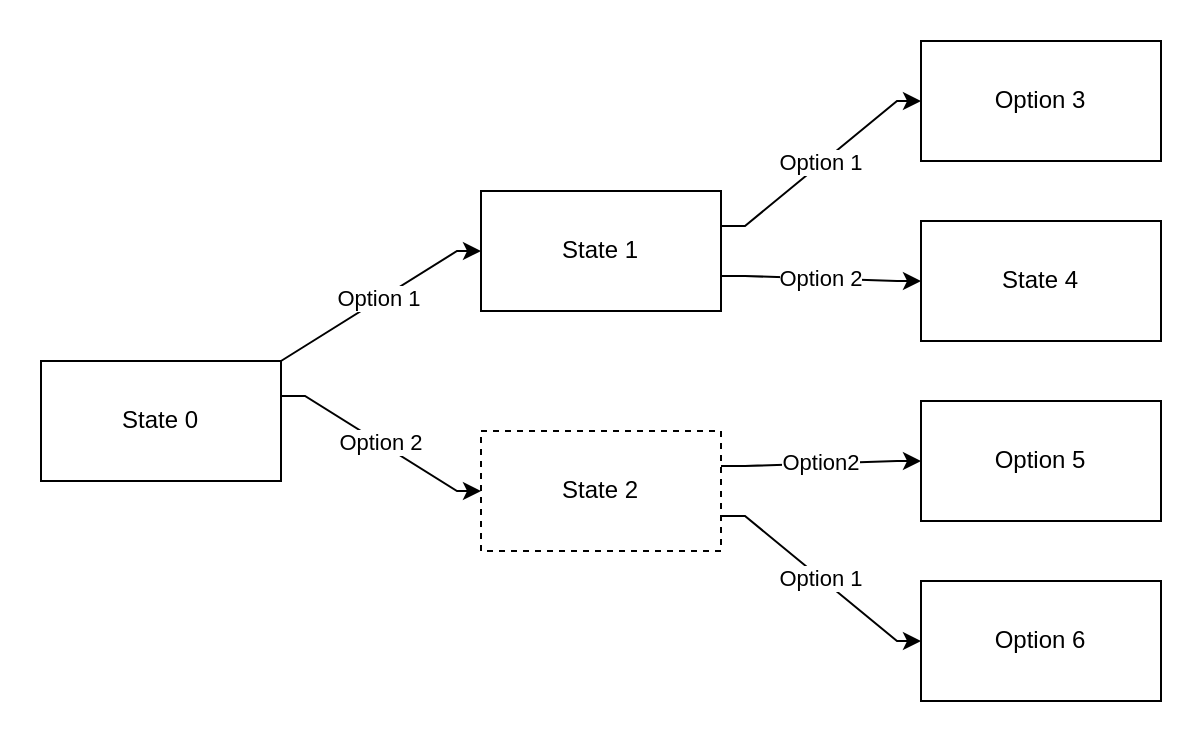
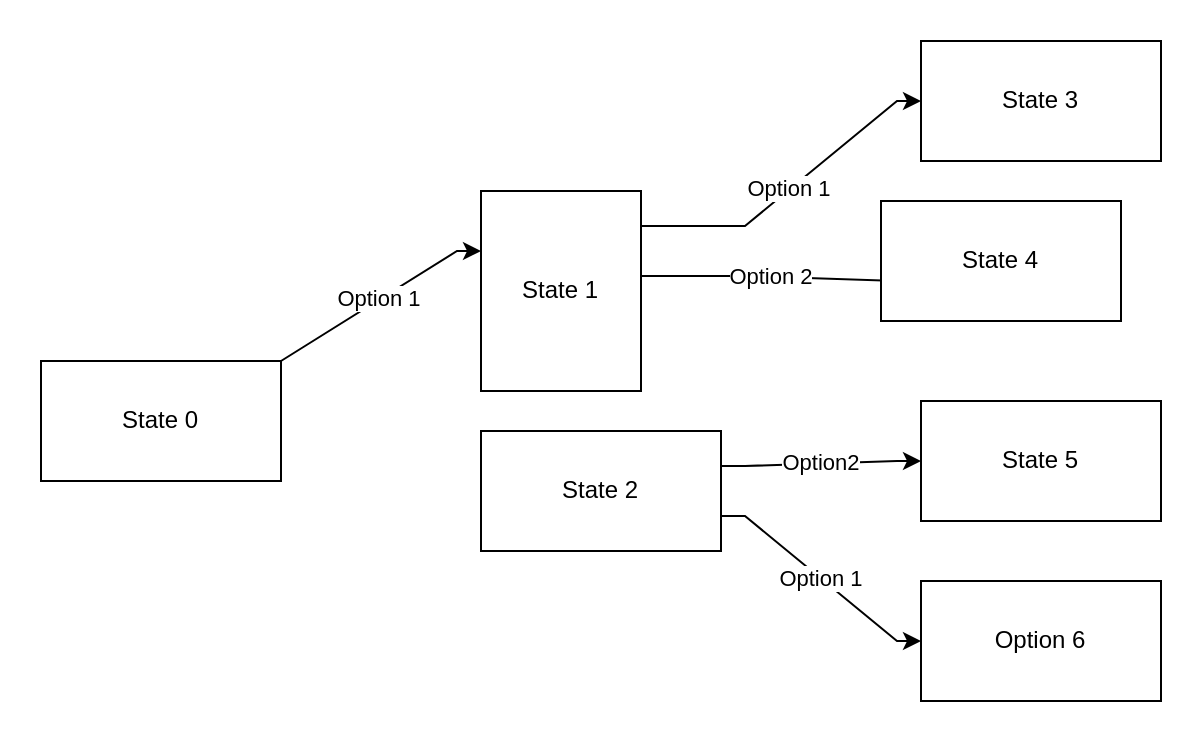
(1041, 101) -> (1041, 101)
(601, 251) -> (561, 291)
(1041, 281) -> (1001, 261)
(1041, 461) -> (1041, 461)
(417, 466) -> none
(601, 491) -> (601, 491)
